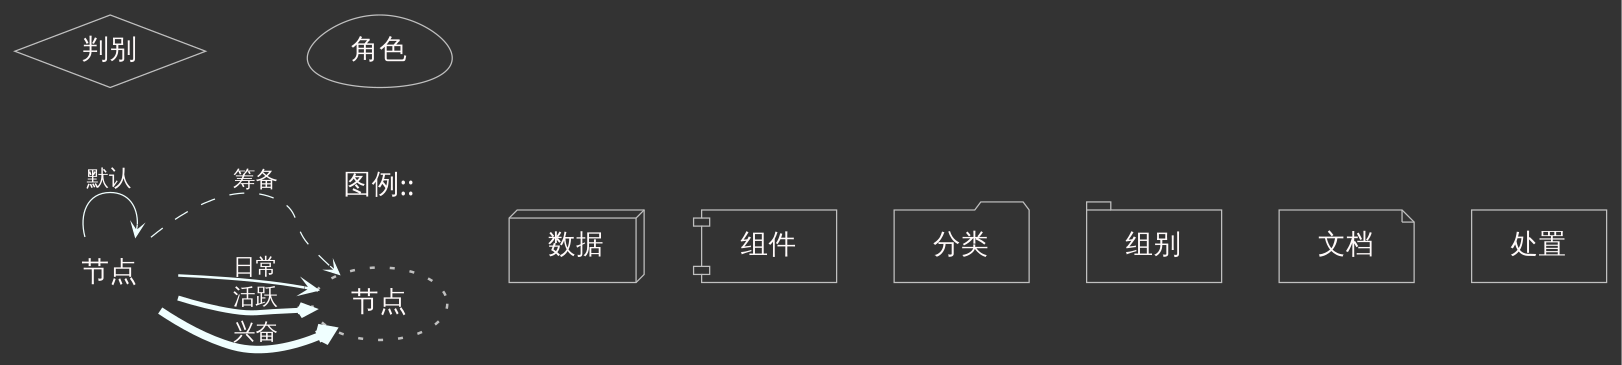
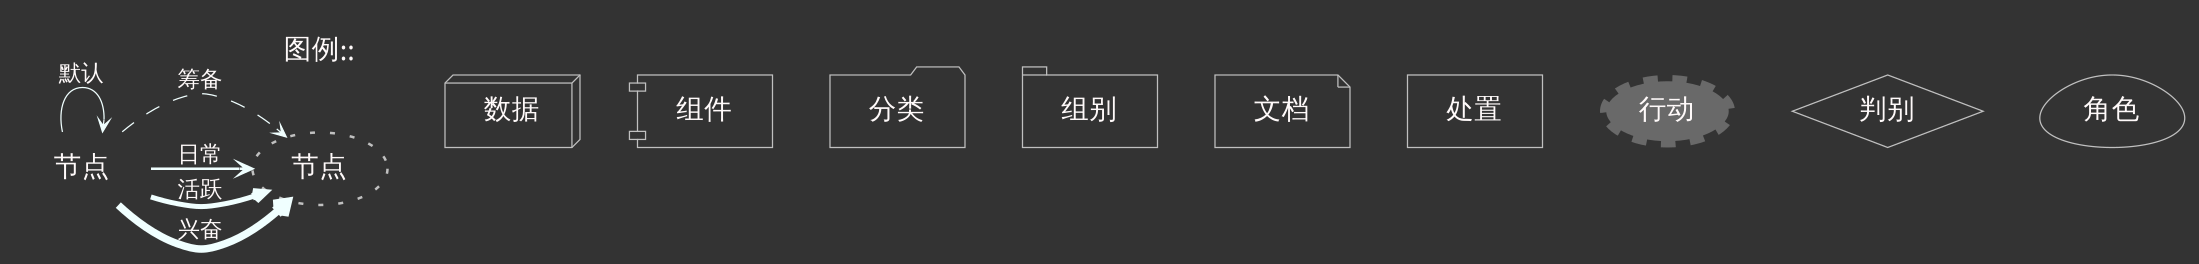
none -> (1668, 111)
